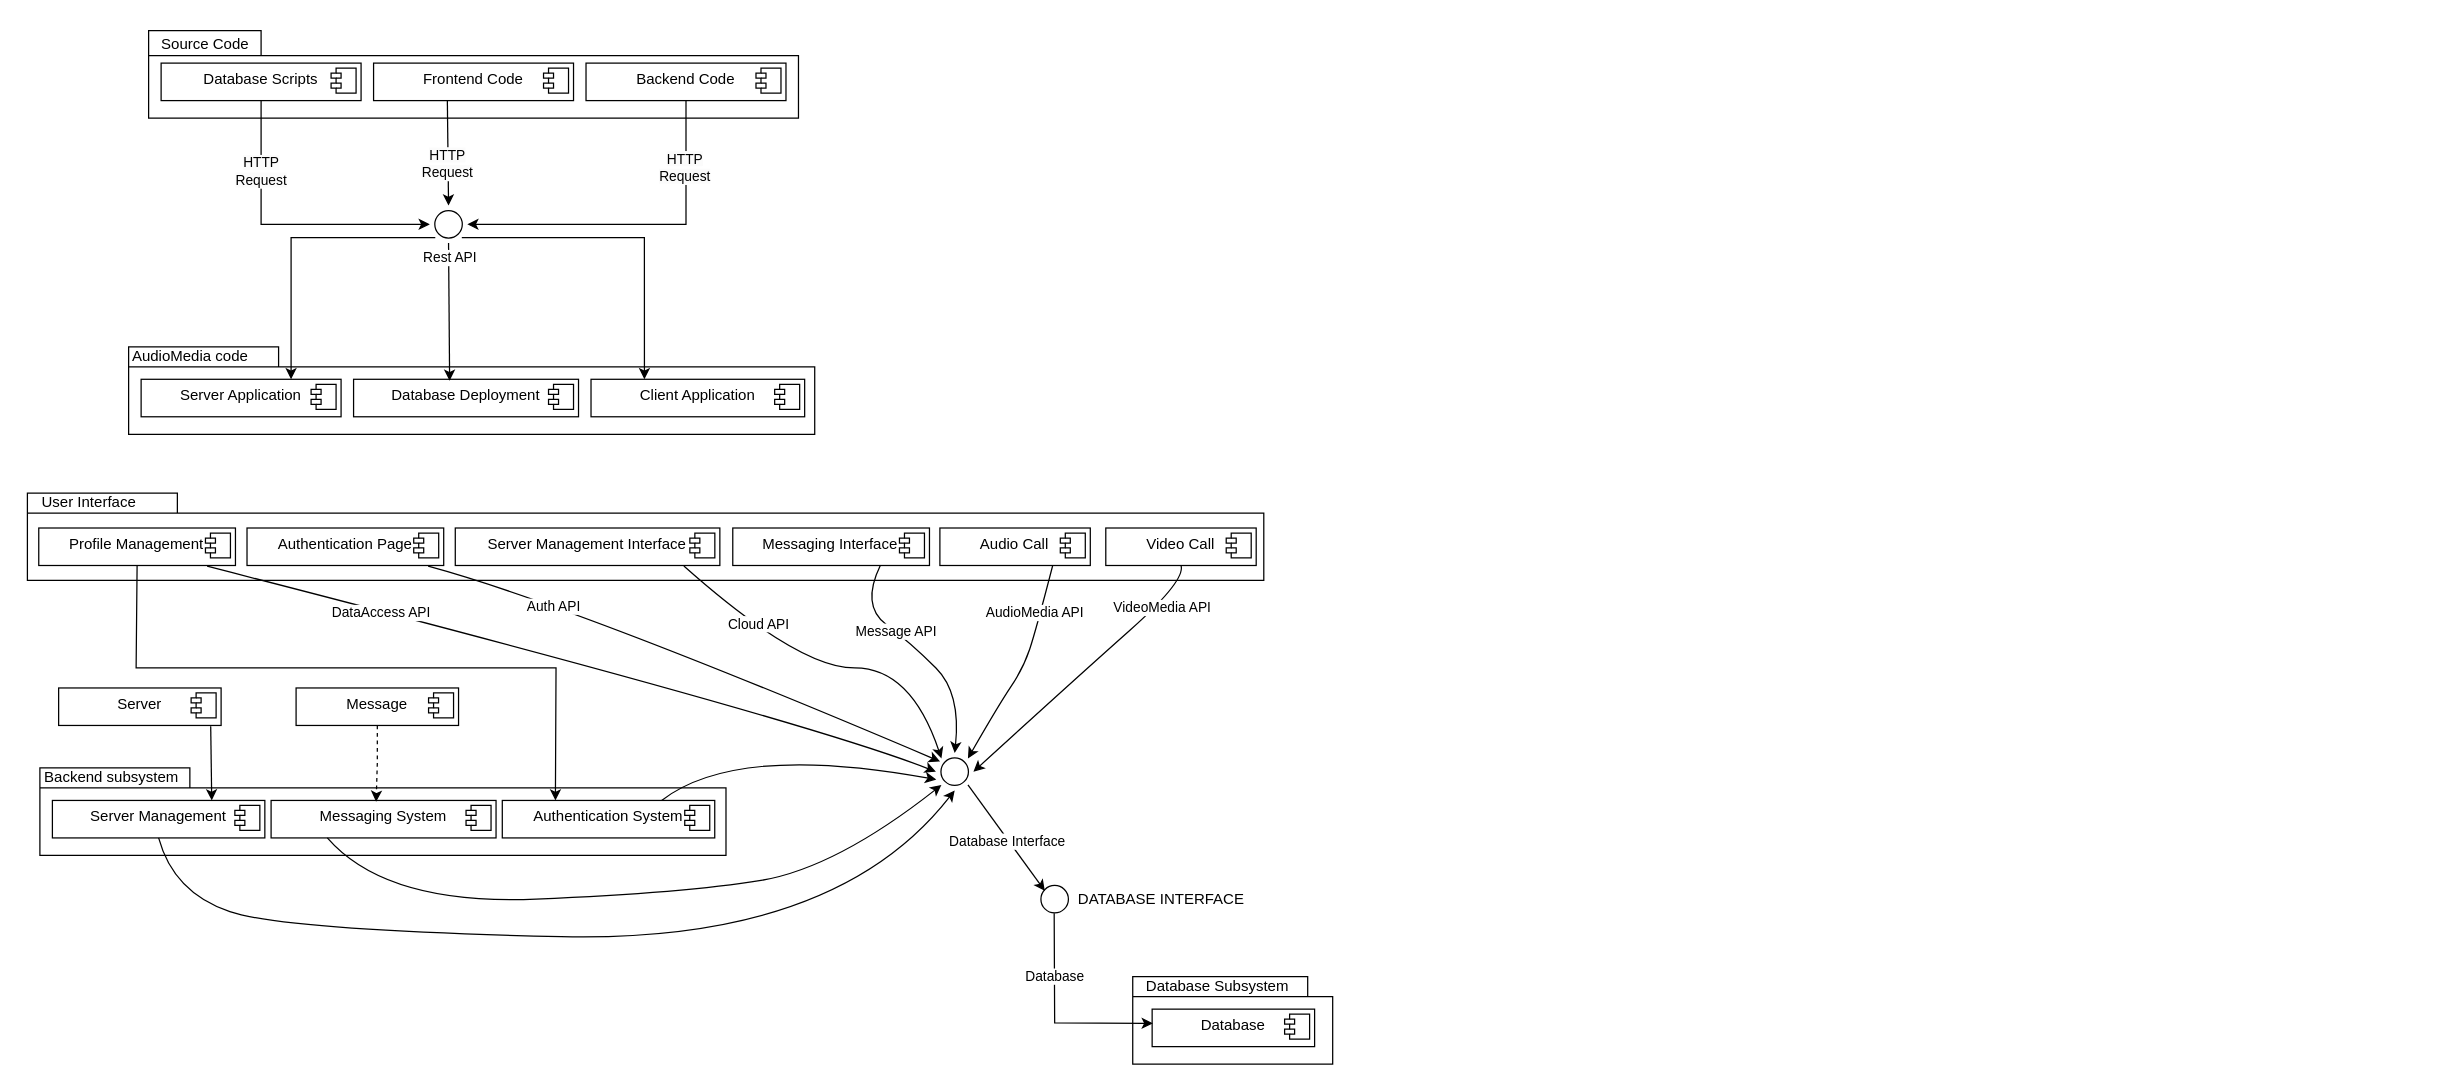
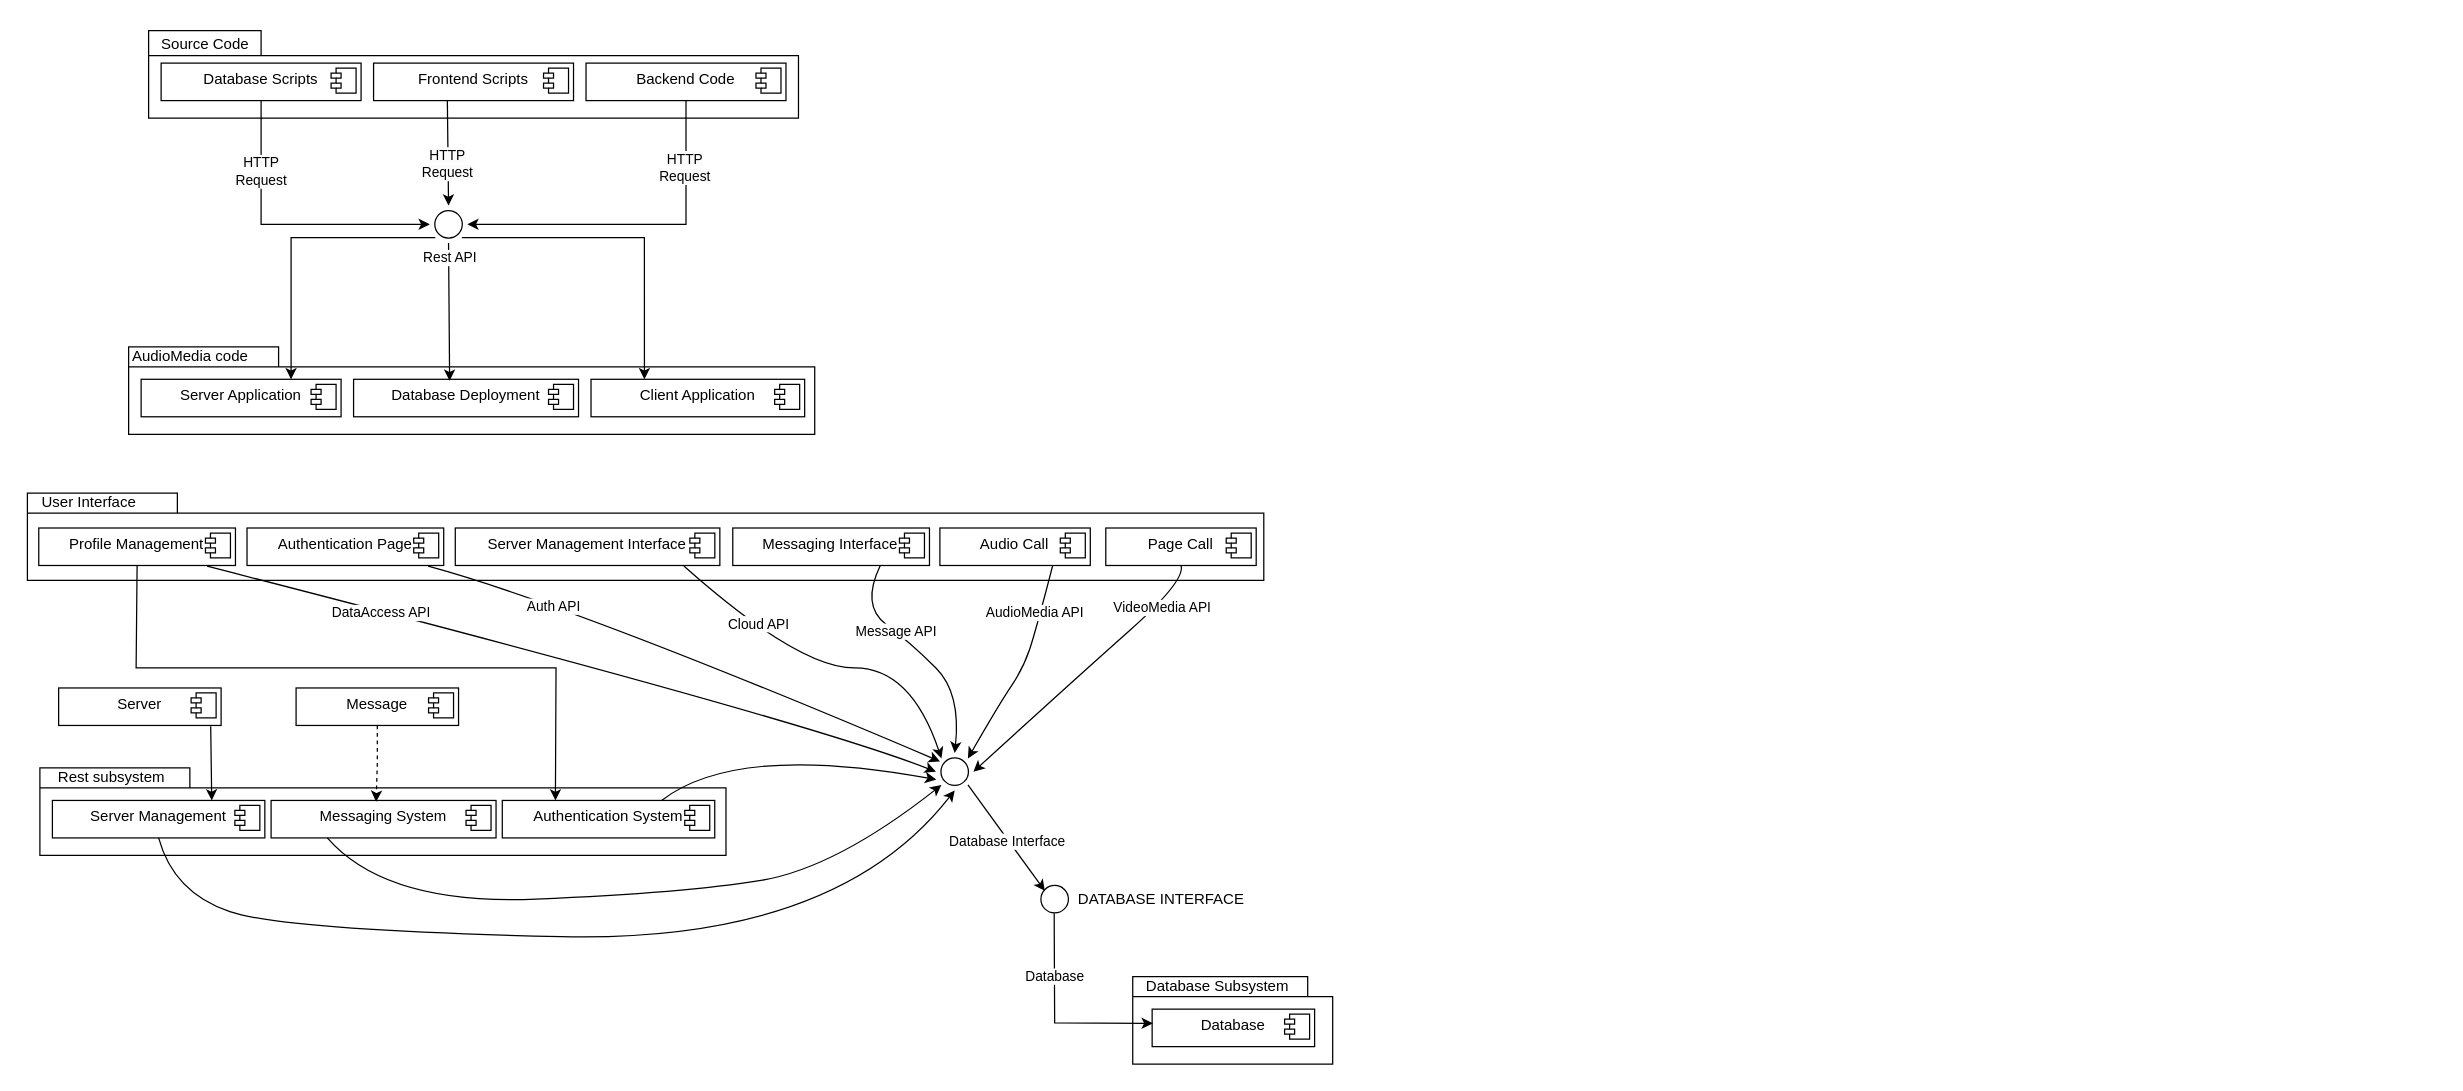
(426, 63) -> (436, 63)
(1140, 528) -> (1138, 528)
(111, 778) -> (111, 778)
